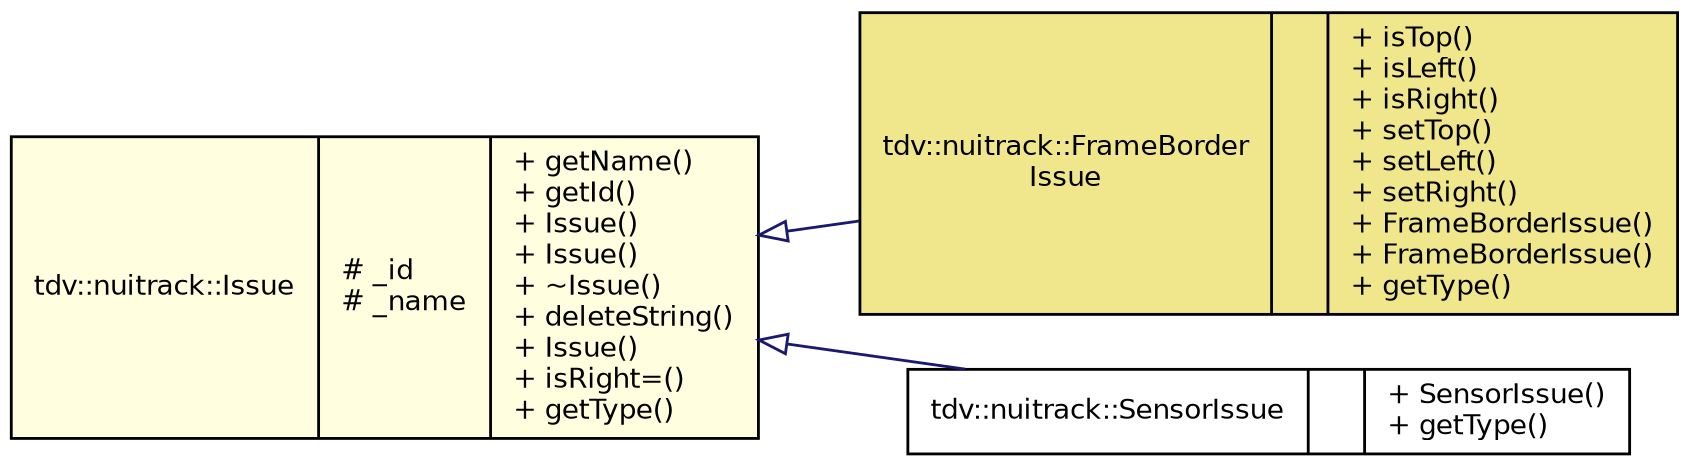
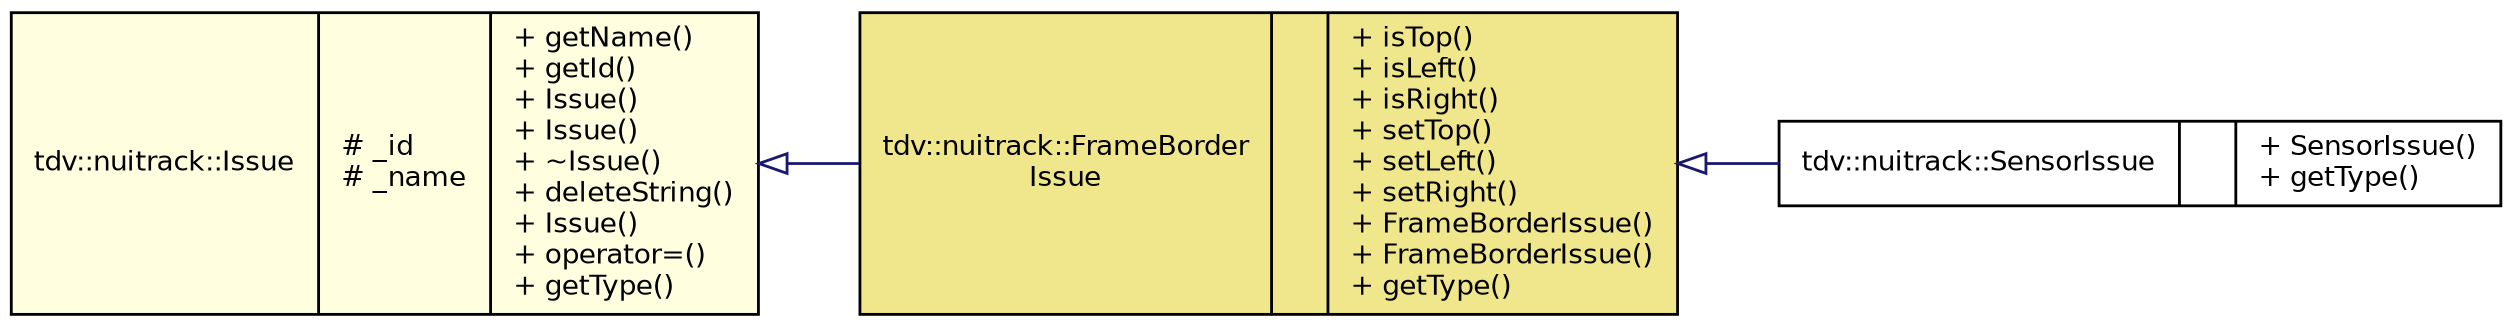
(876, 357) -> (1743, 164)
(599, 379) -> (610, 255)
